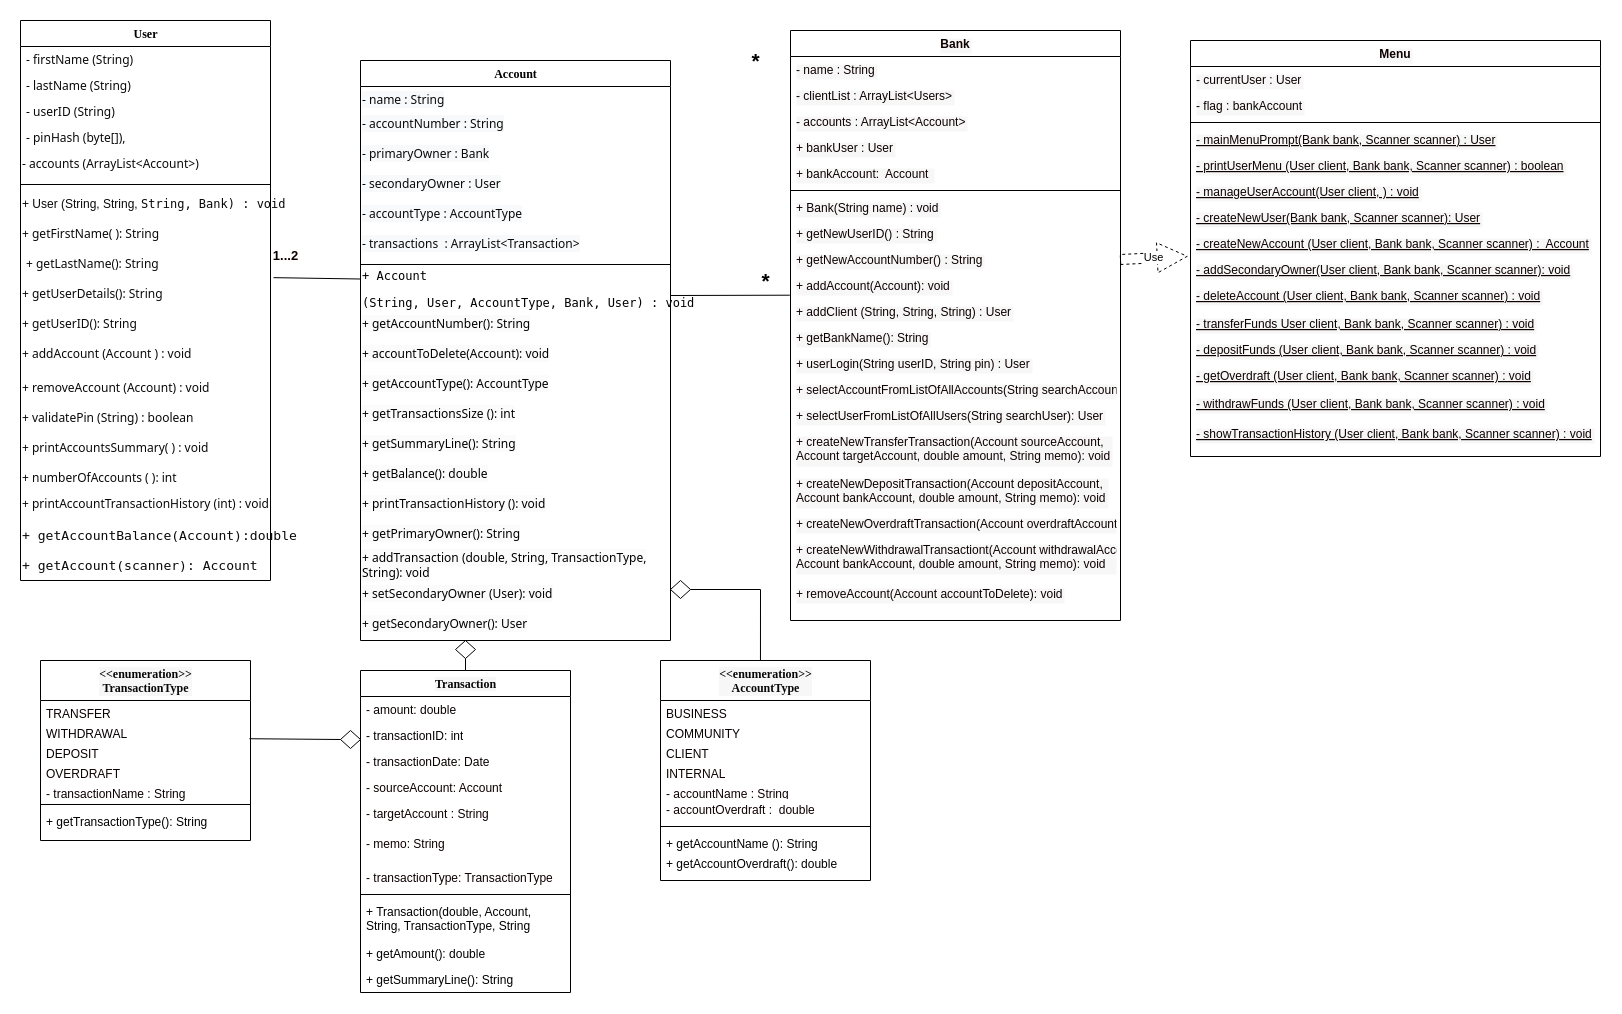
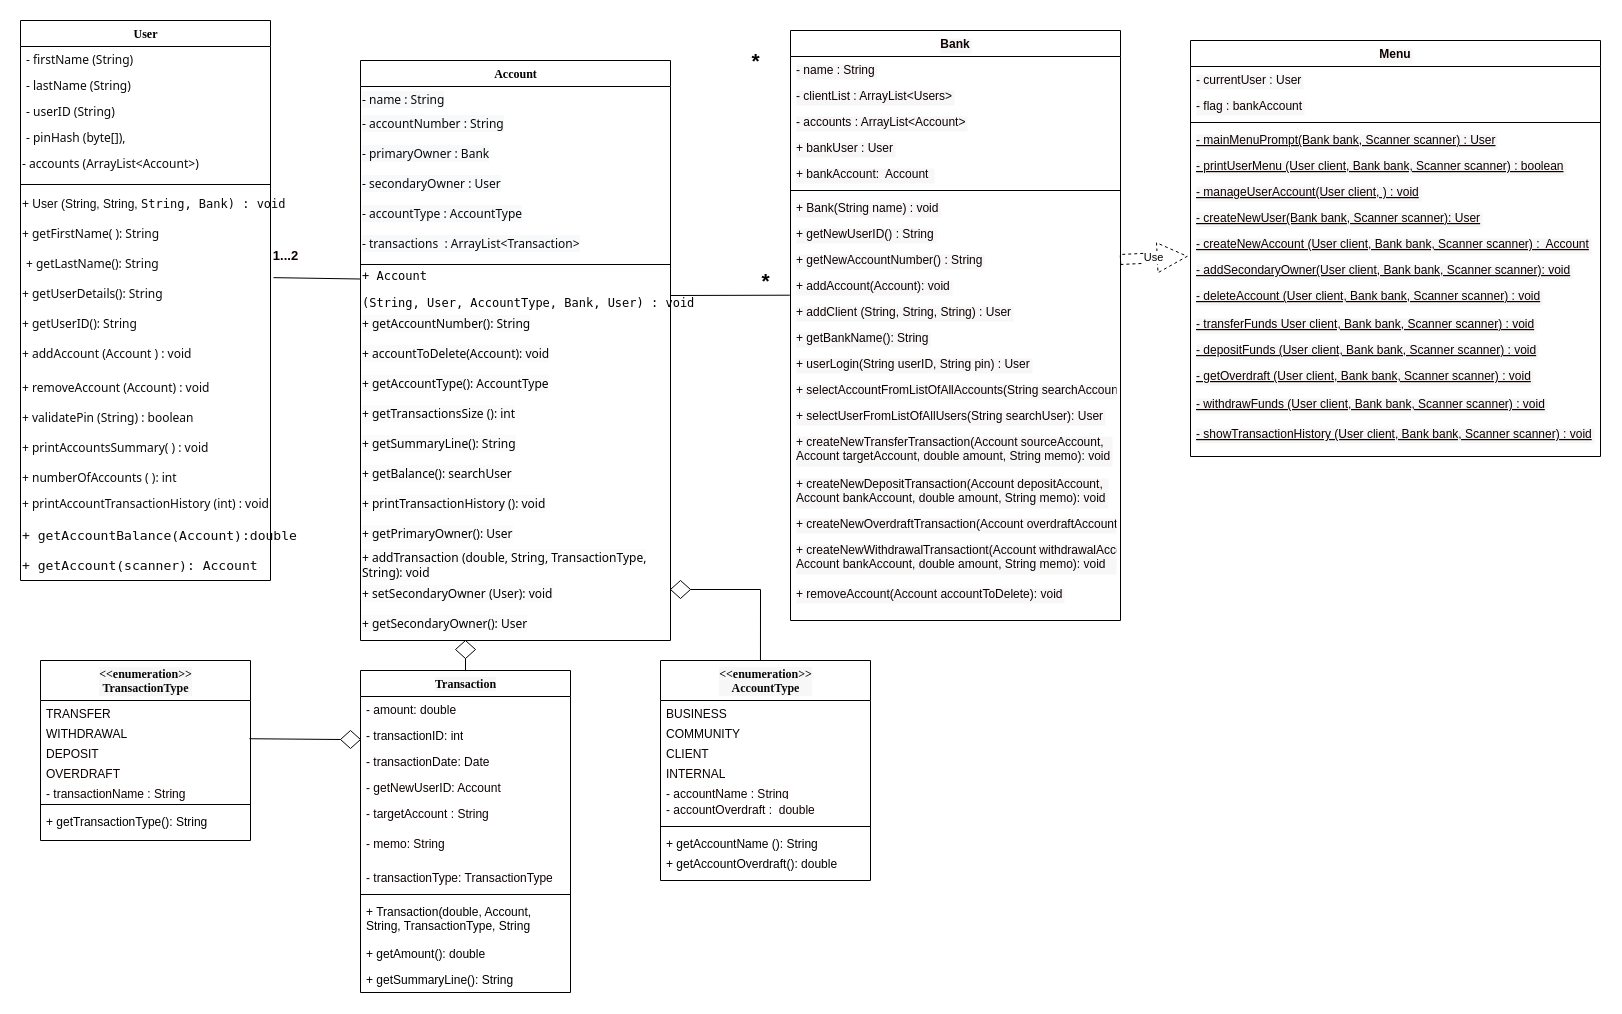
(429, 475) -> (444, 475)
(445, 535) -> (440, 535)
(442, 789) -> (439, 789)
